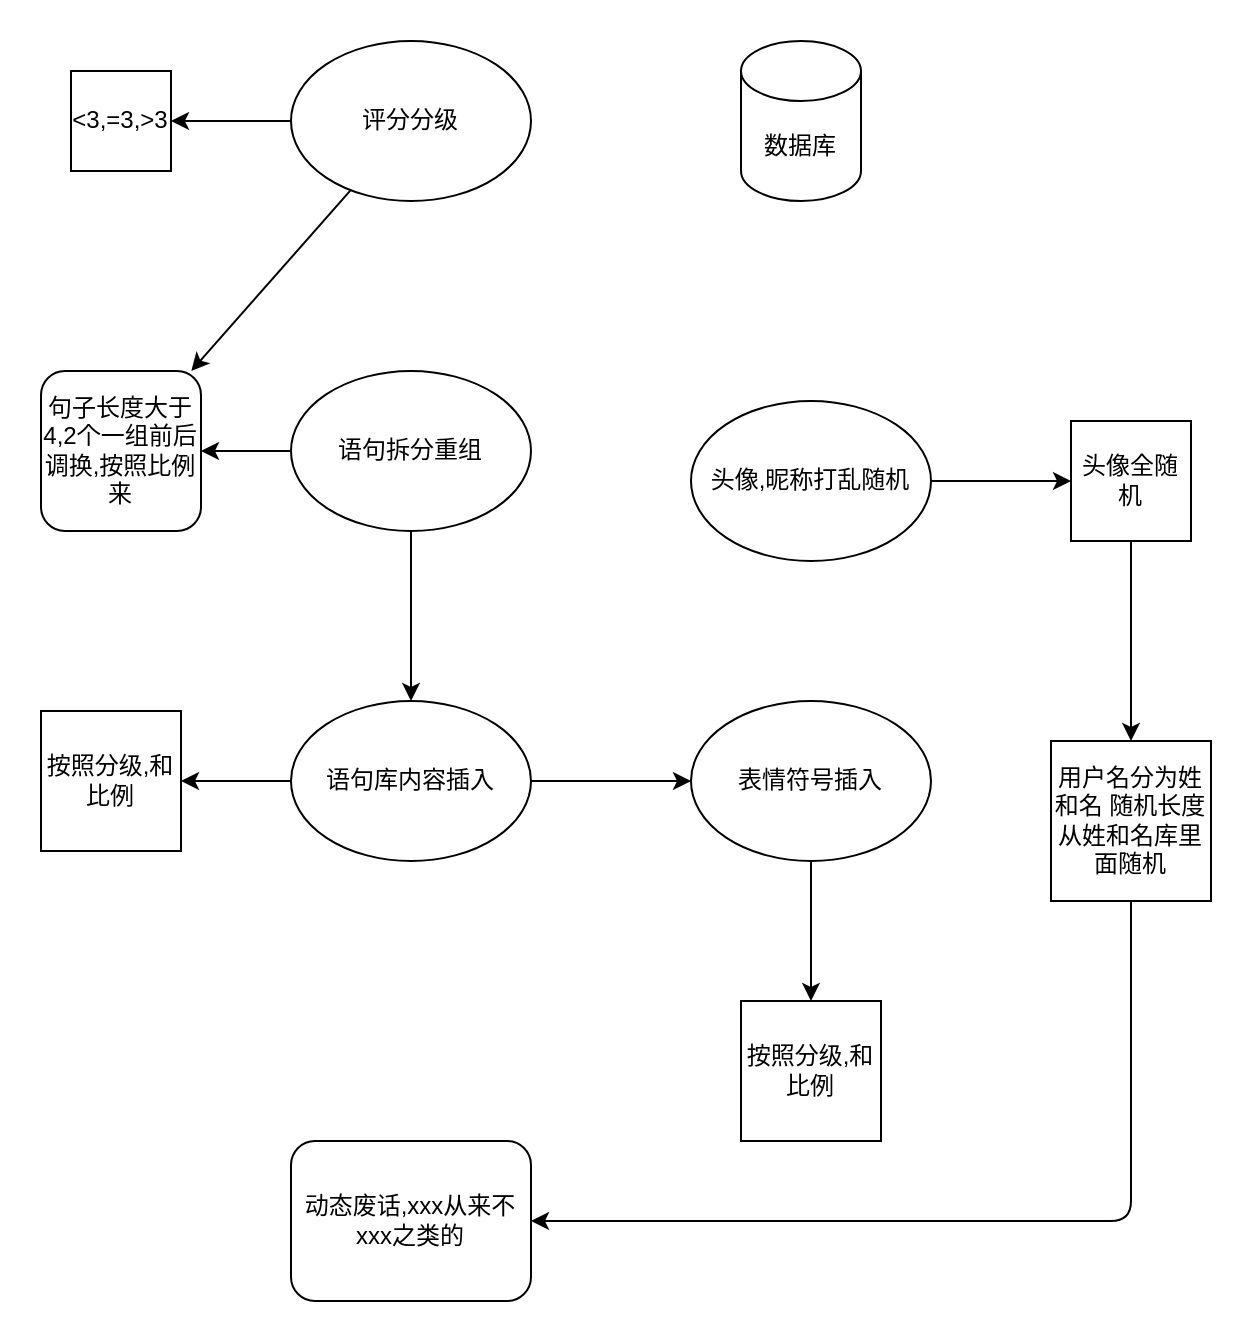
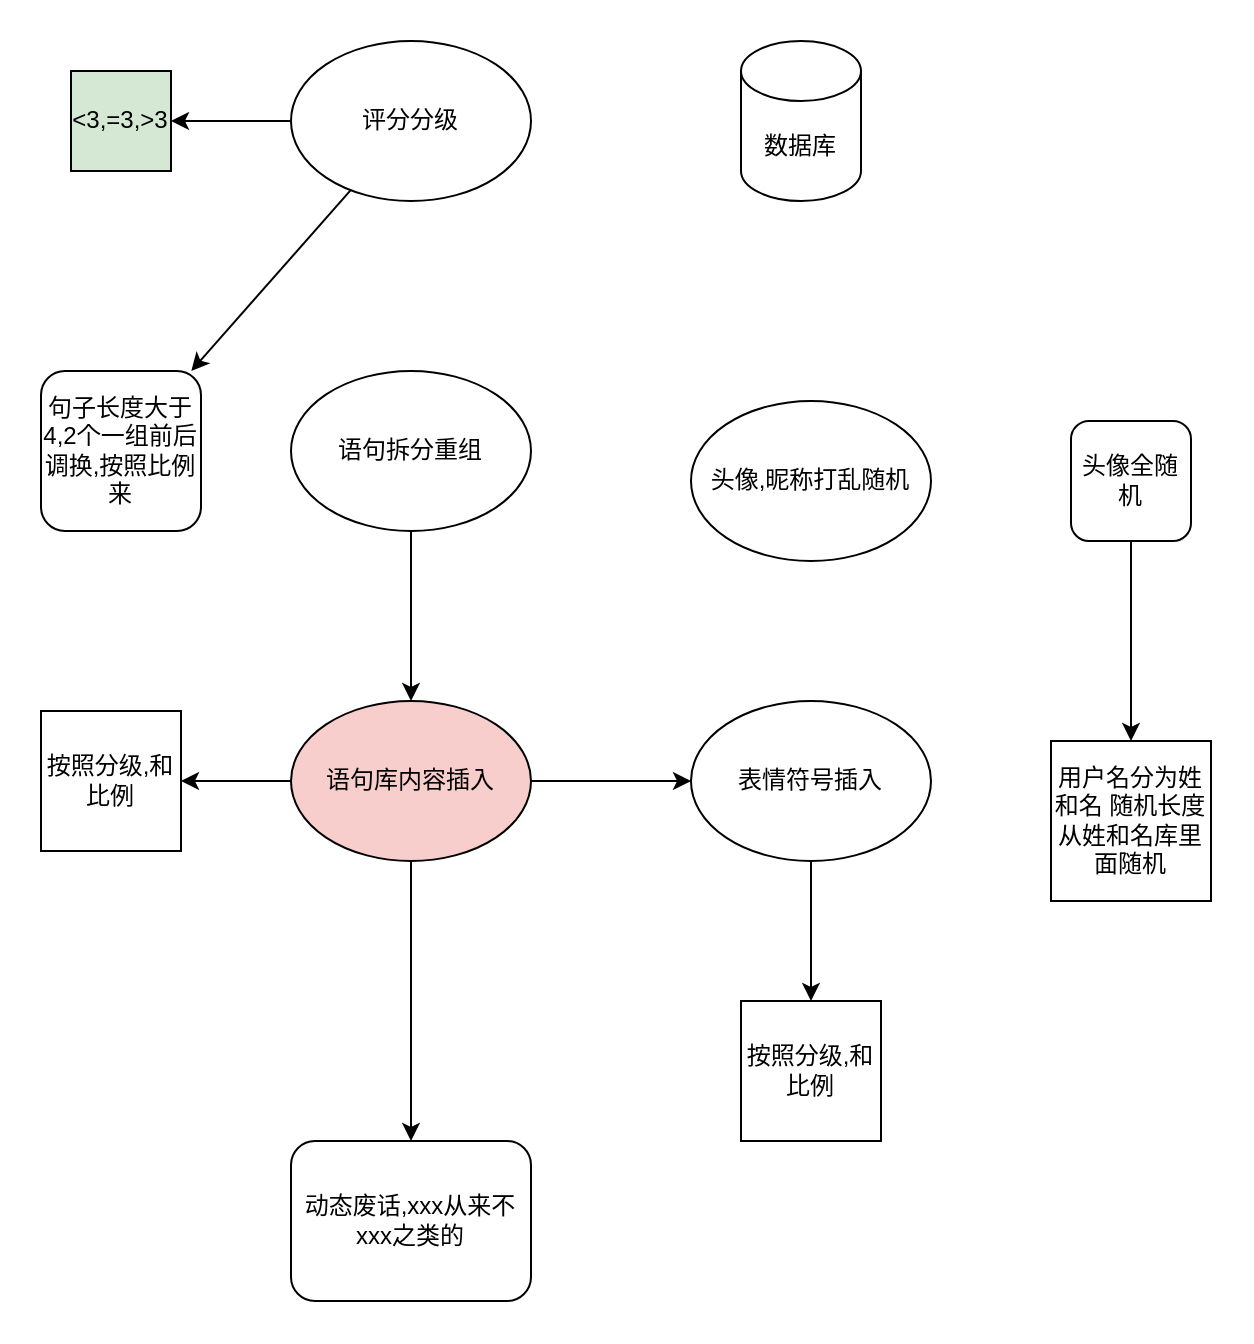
(121, 121) -> (121, 121)
(253, 451) -> none
(994, 481) -> none
(1131, 481) -> (1131, 481)
(411, 781) -> (411, 781)
none -> (411, 994)
(991, 1221) -> none
